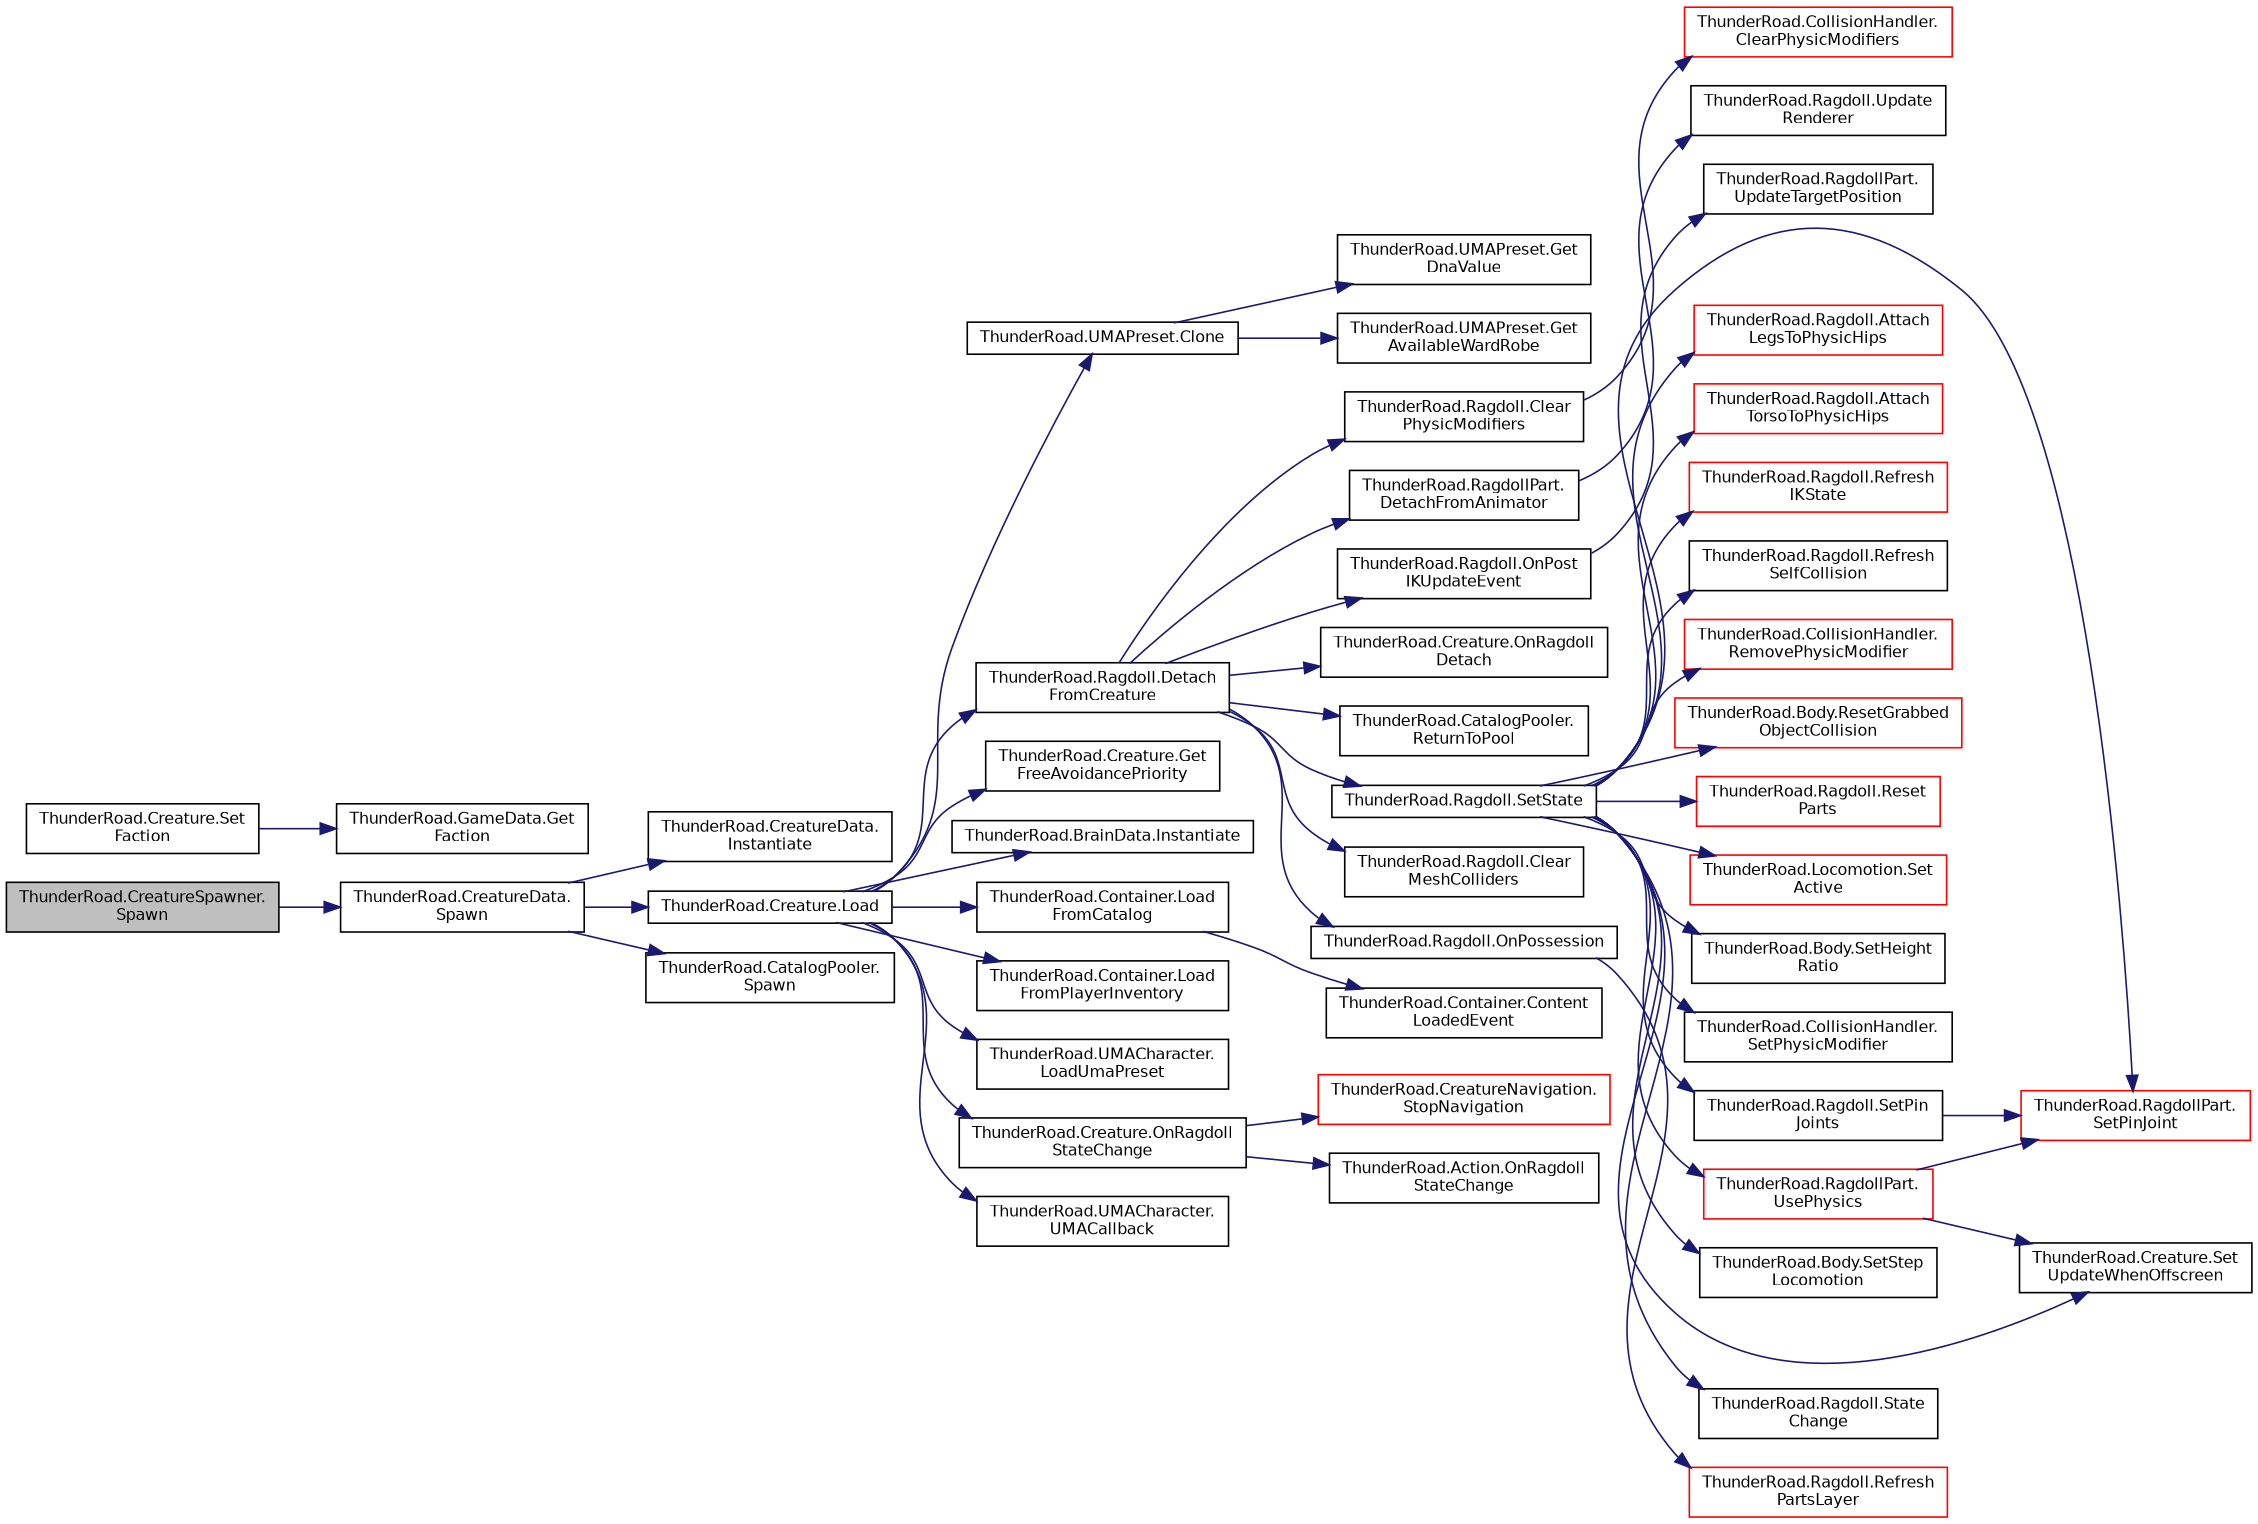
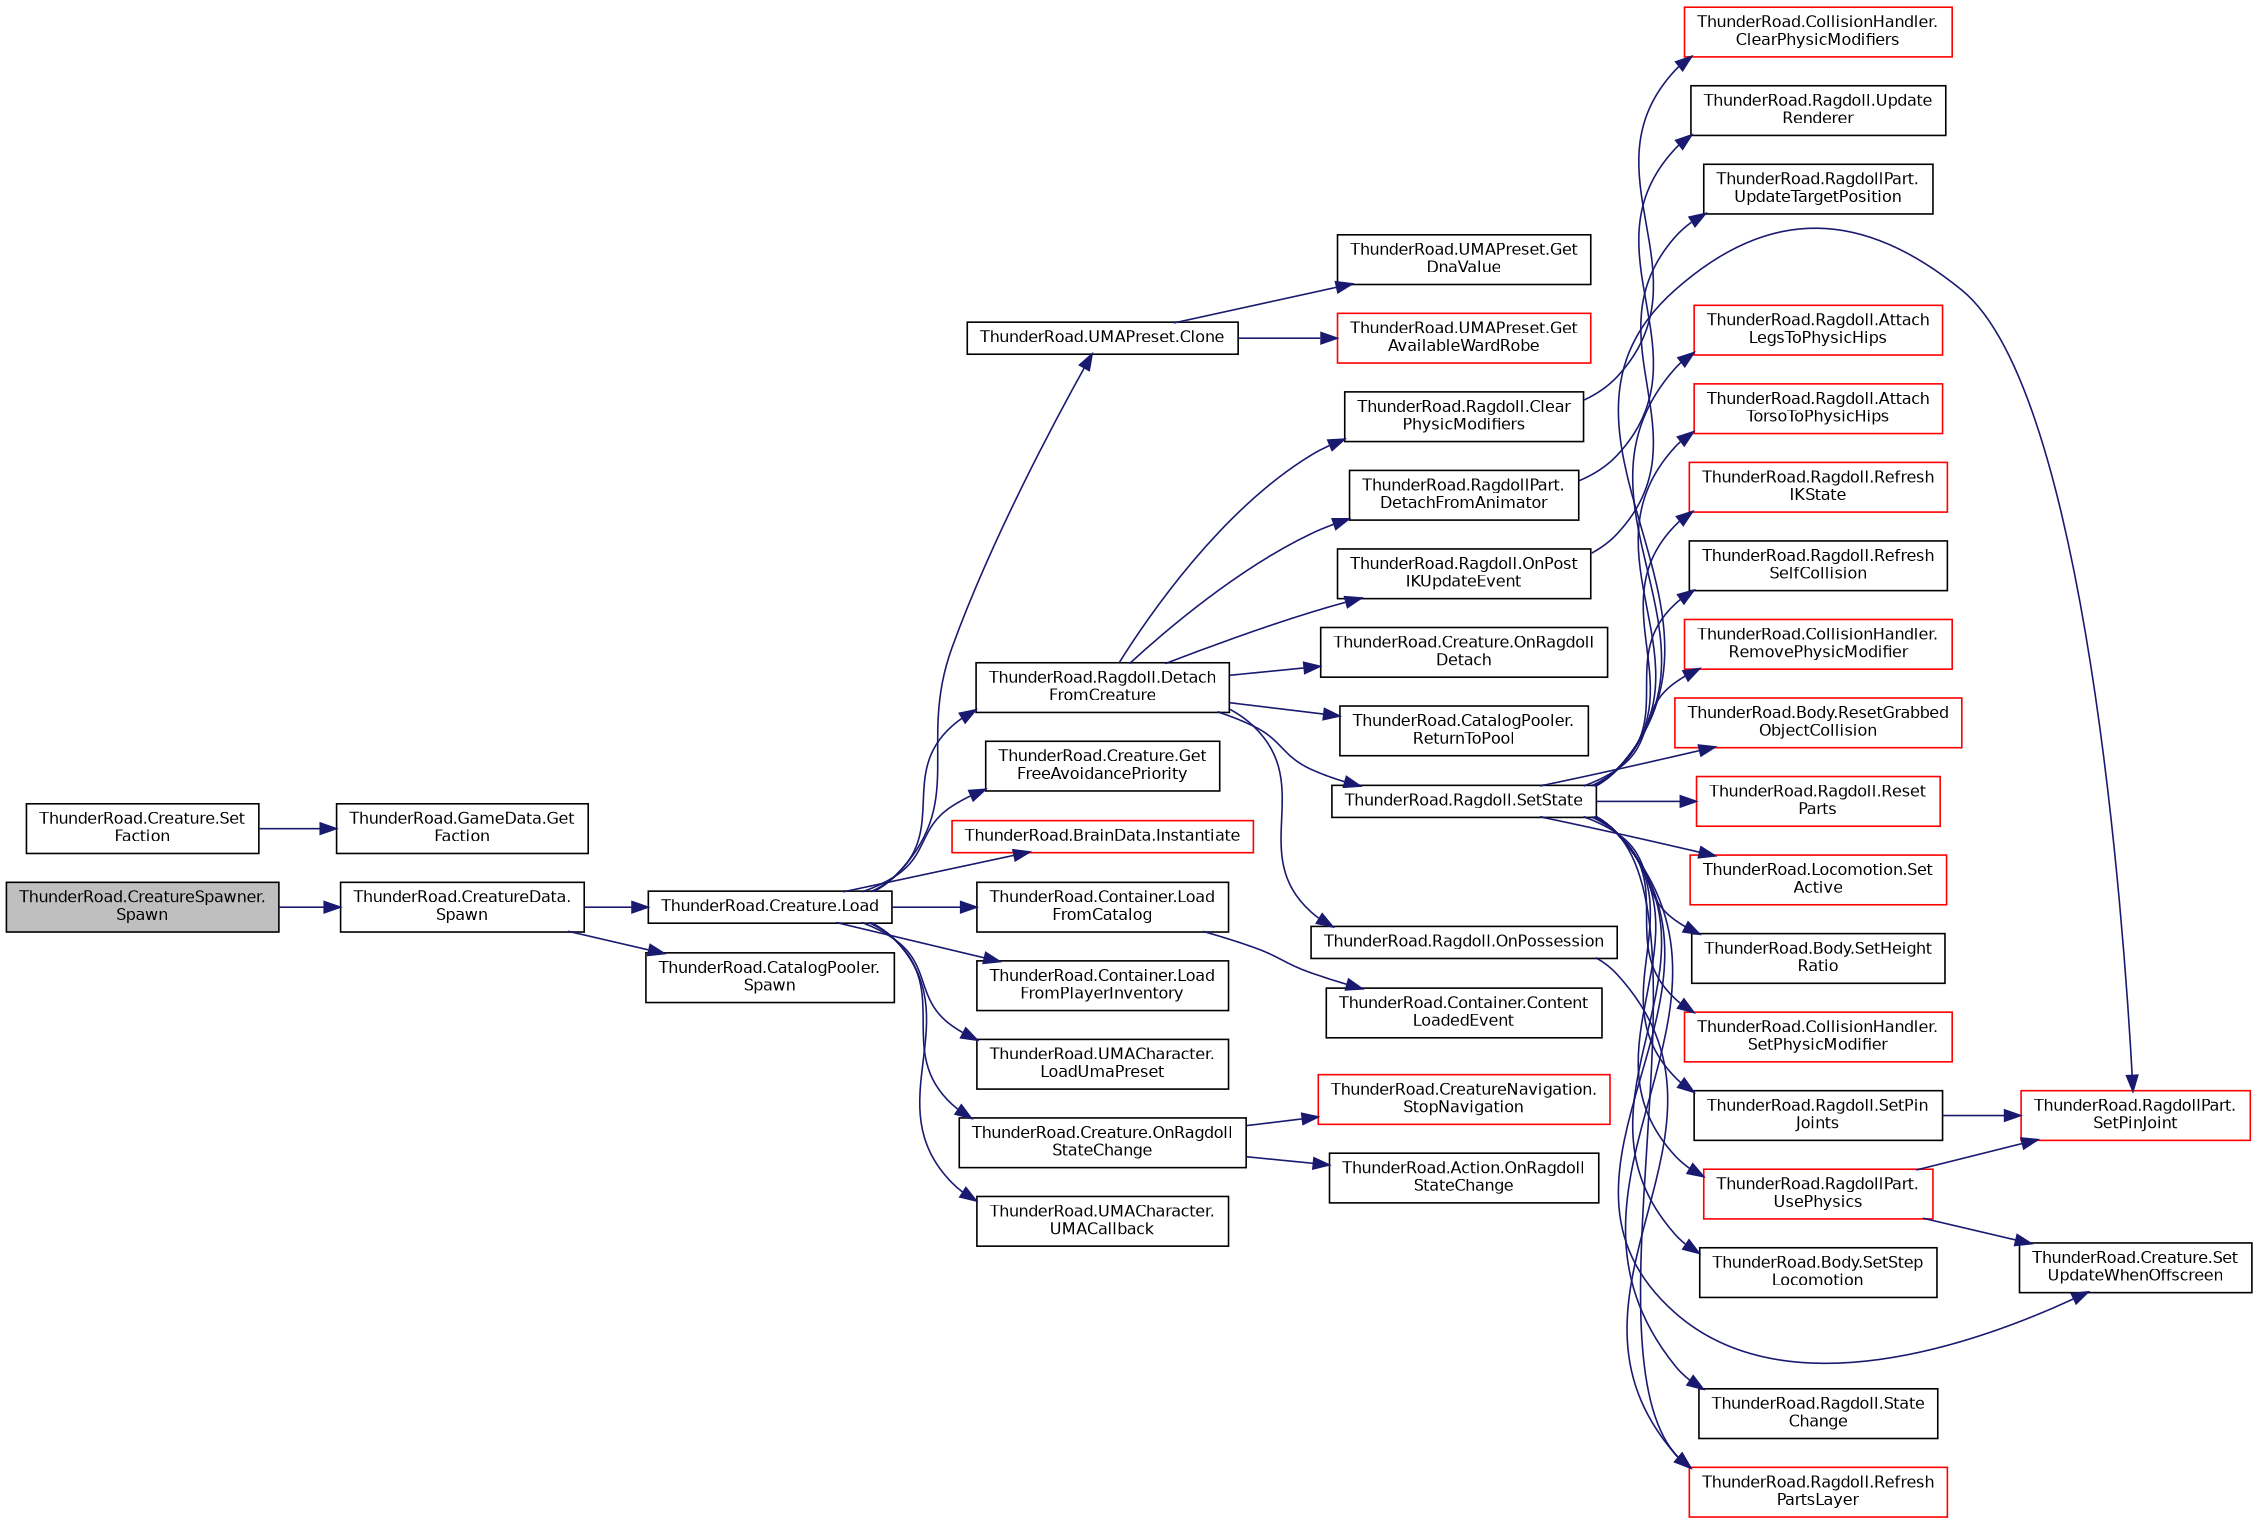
(1464, 338) -> (1464, 338)
(770, 837) -> none
(1103, 837) -> (1103, 837)
(1464, 872) -> none
(1818, 1037) -> (1818, 1037)
none -> (1647, 1149)
